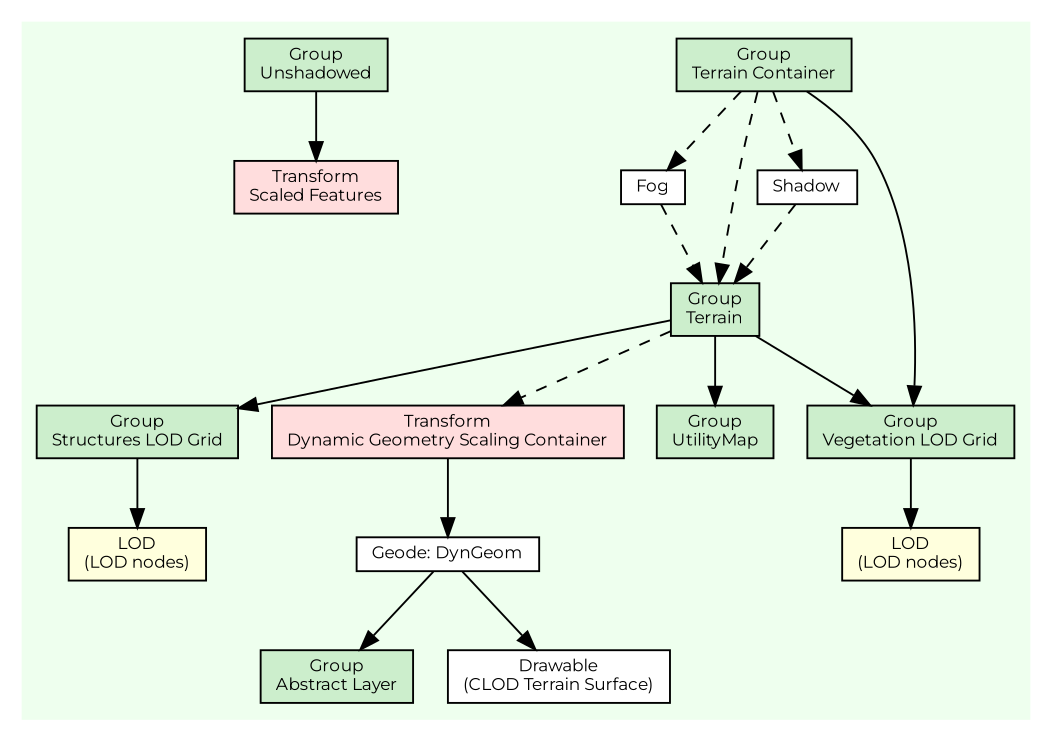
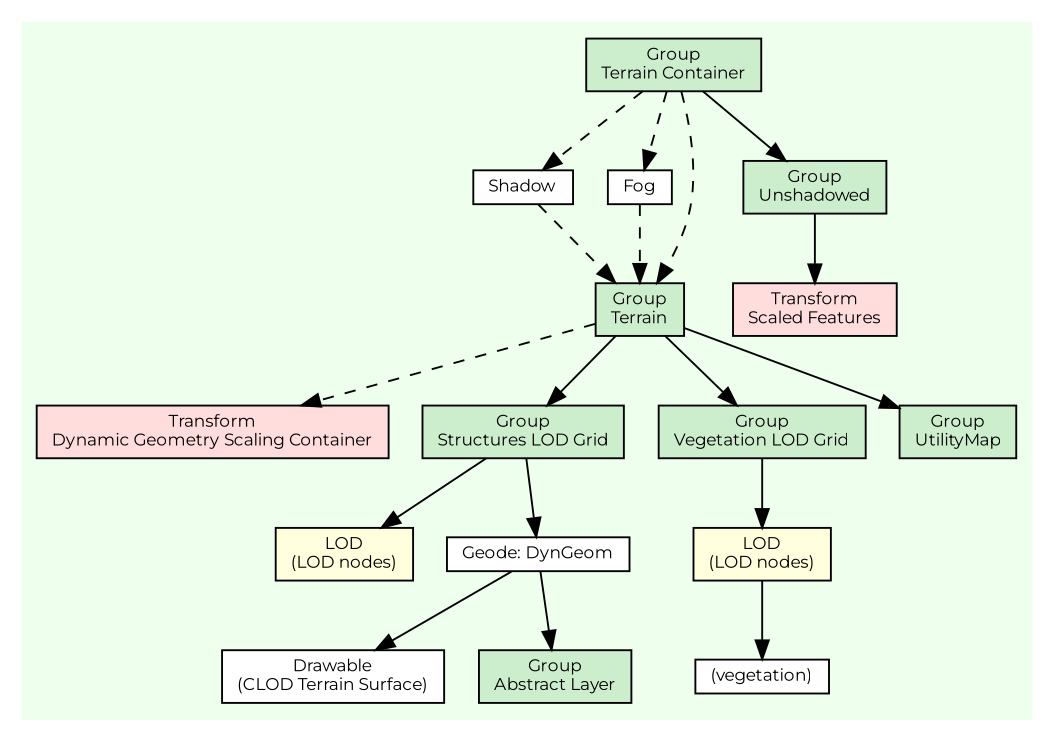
(899, 222) -> (737, 120)
(448, 488) -> (530, 488)
none -> (762, 677)
